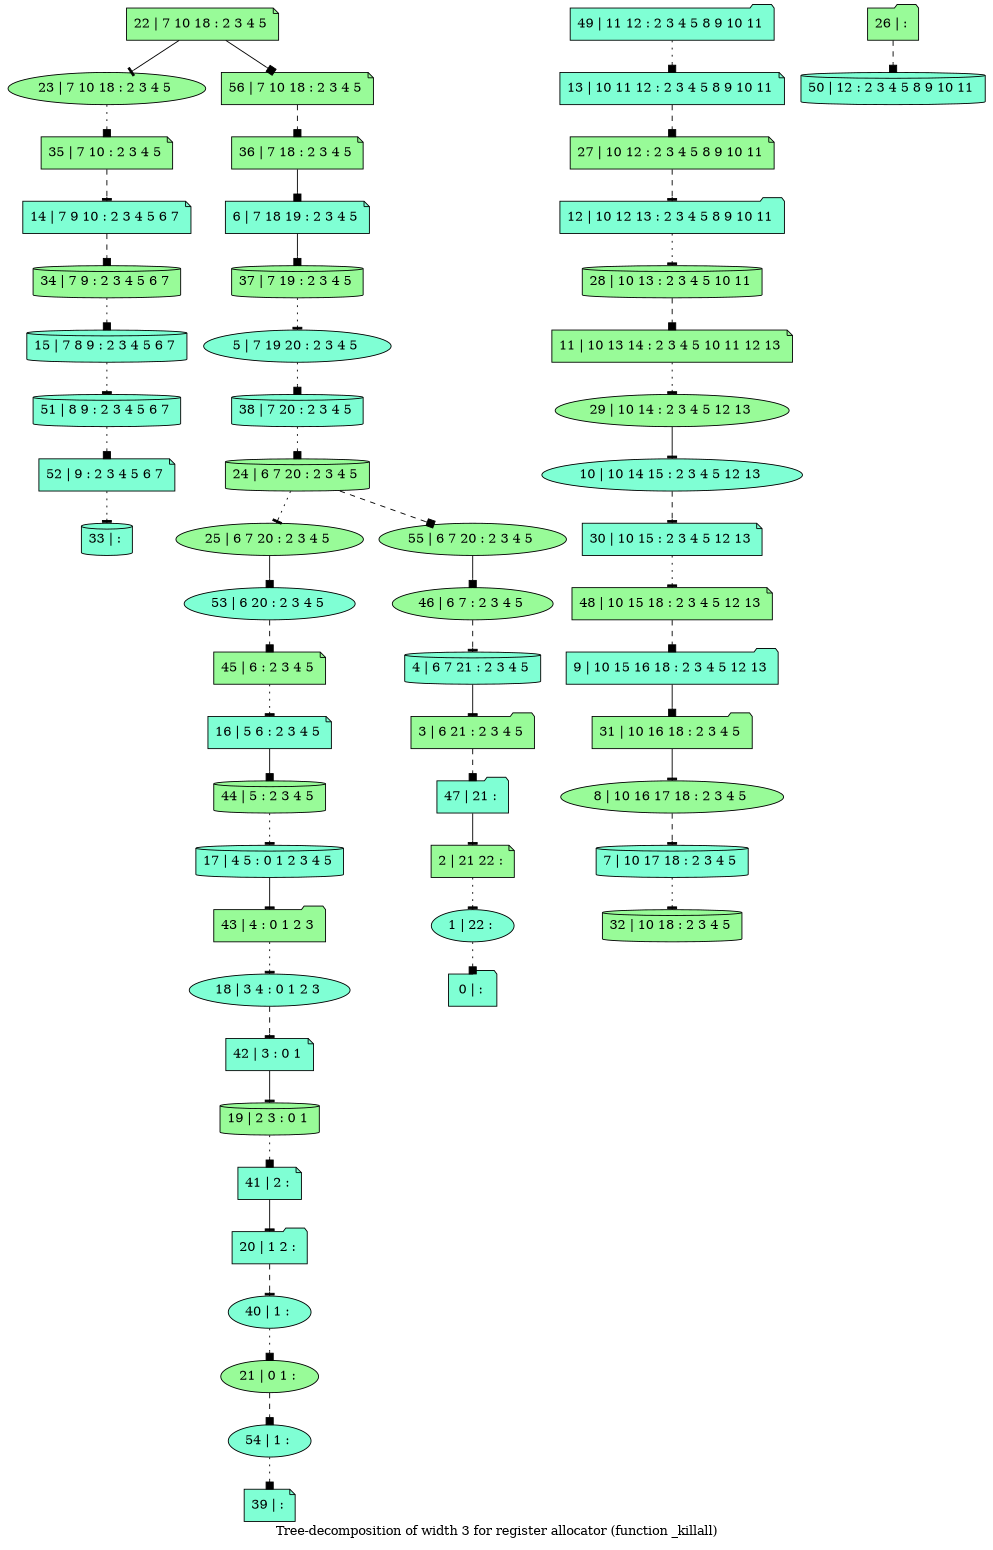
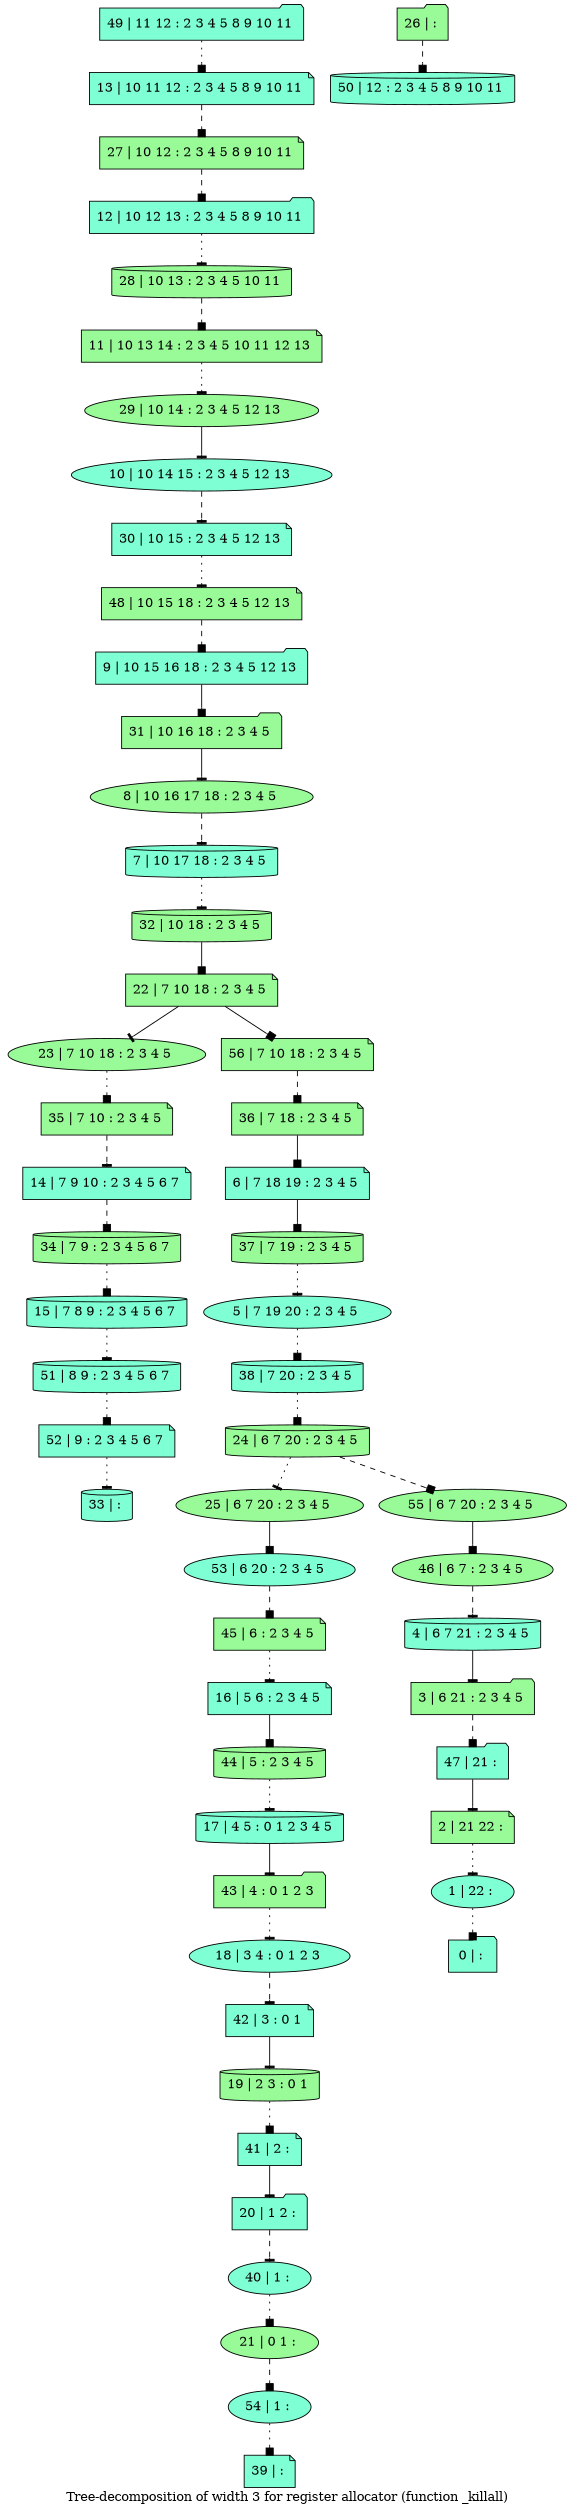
(672, 183) -> (202, 181)
none -> (202, 954)
